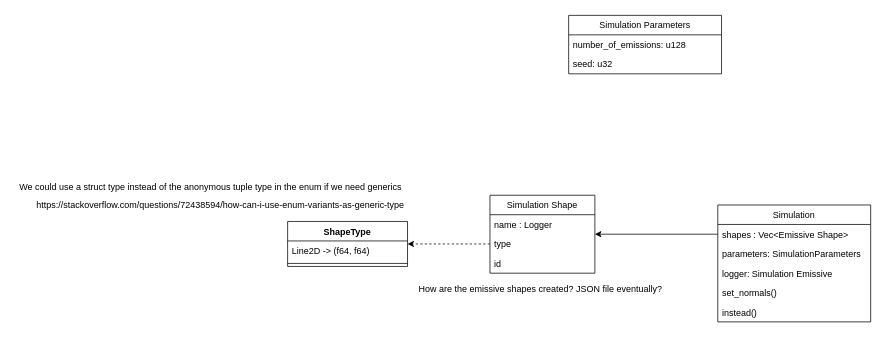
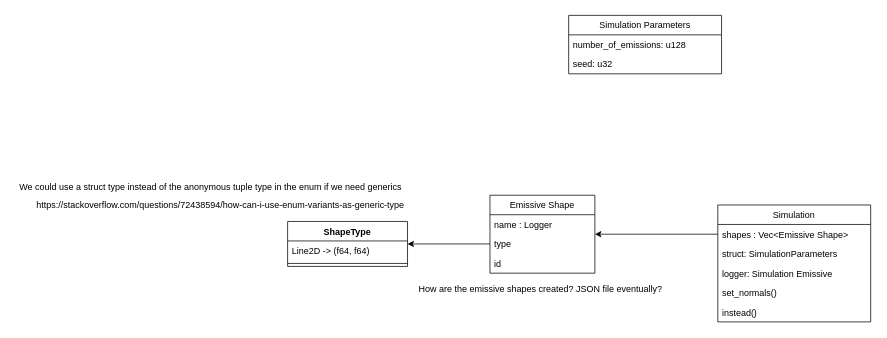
(542, 206) -> (542, 206)
(451, 244) -> (451, 244)
(797, 254) -> (787, 254)
